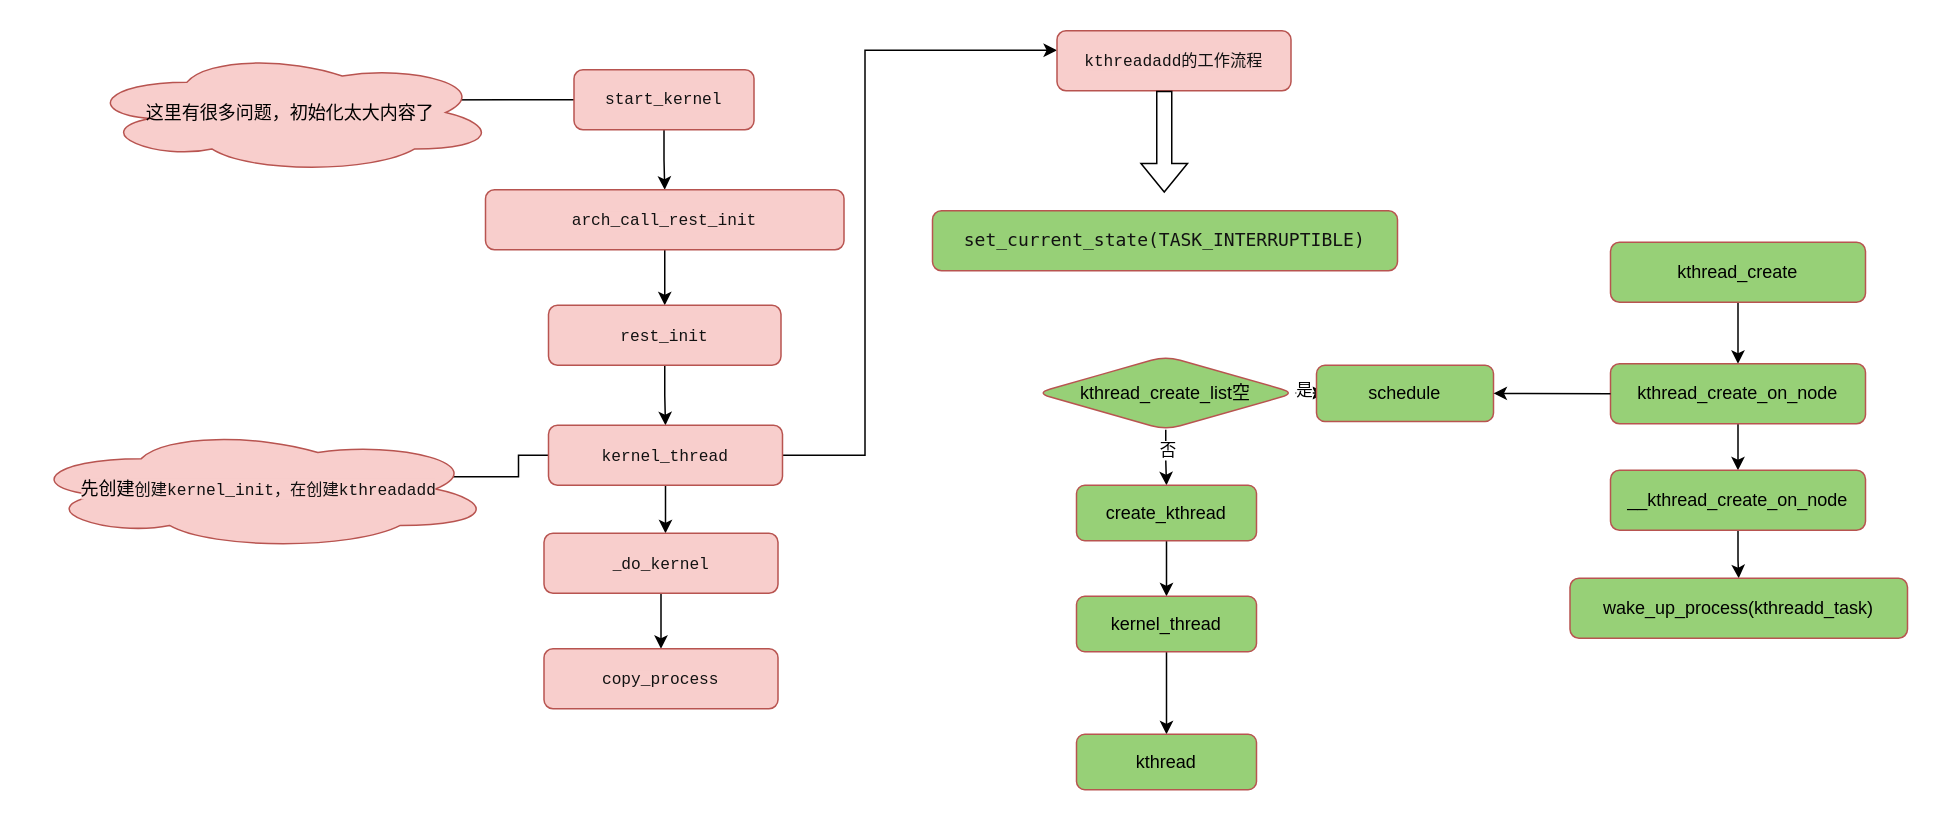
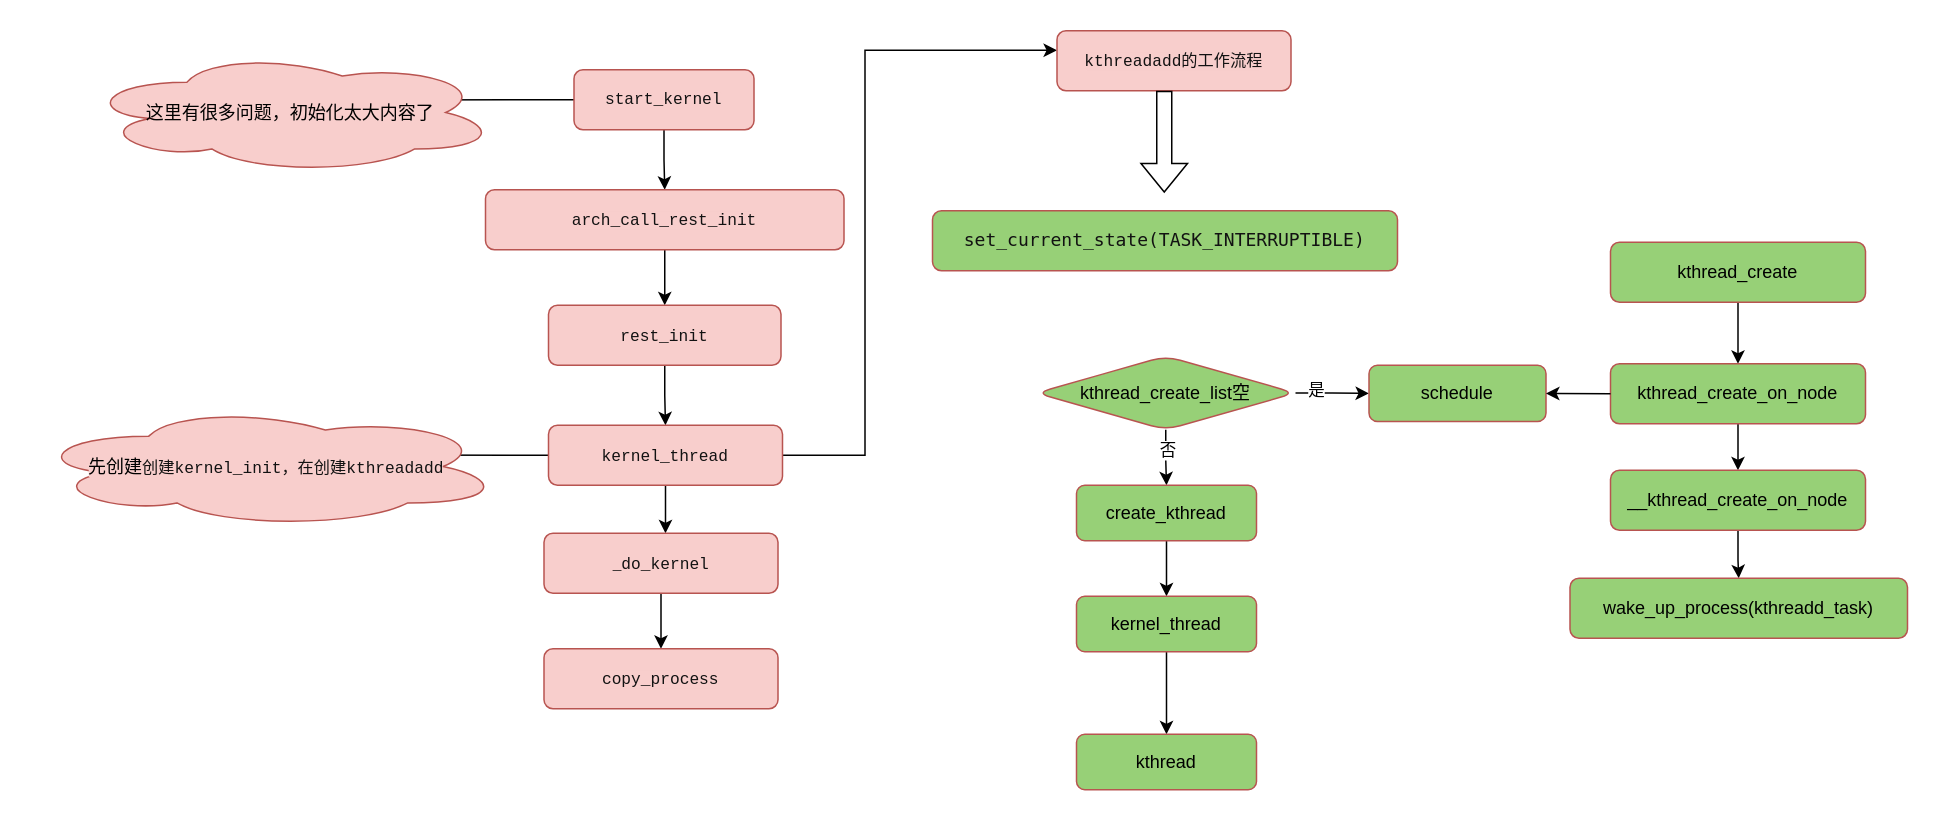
(1405, 393) -> (1457, 393)
(259, 489) -> (266, 467)
